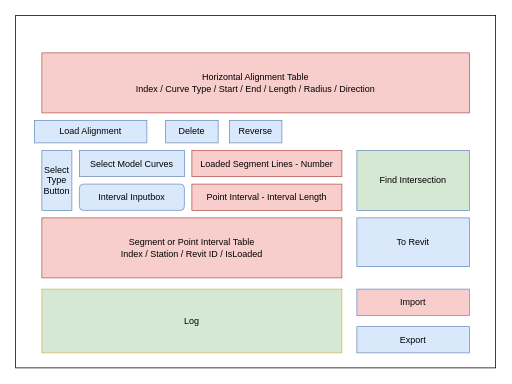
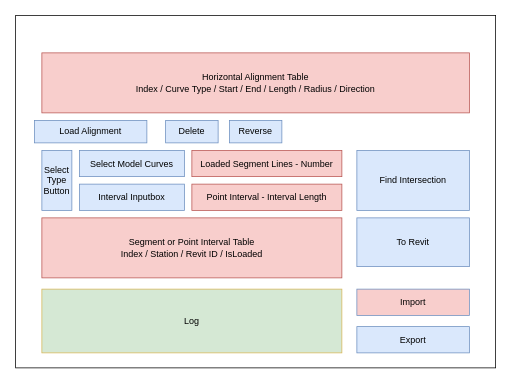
(413, 180) -> (413, 180)
(132, 197) -> (132, 197)
